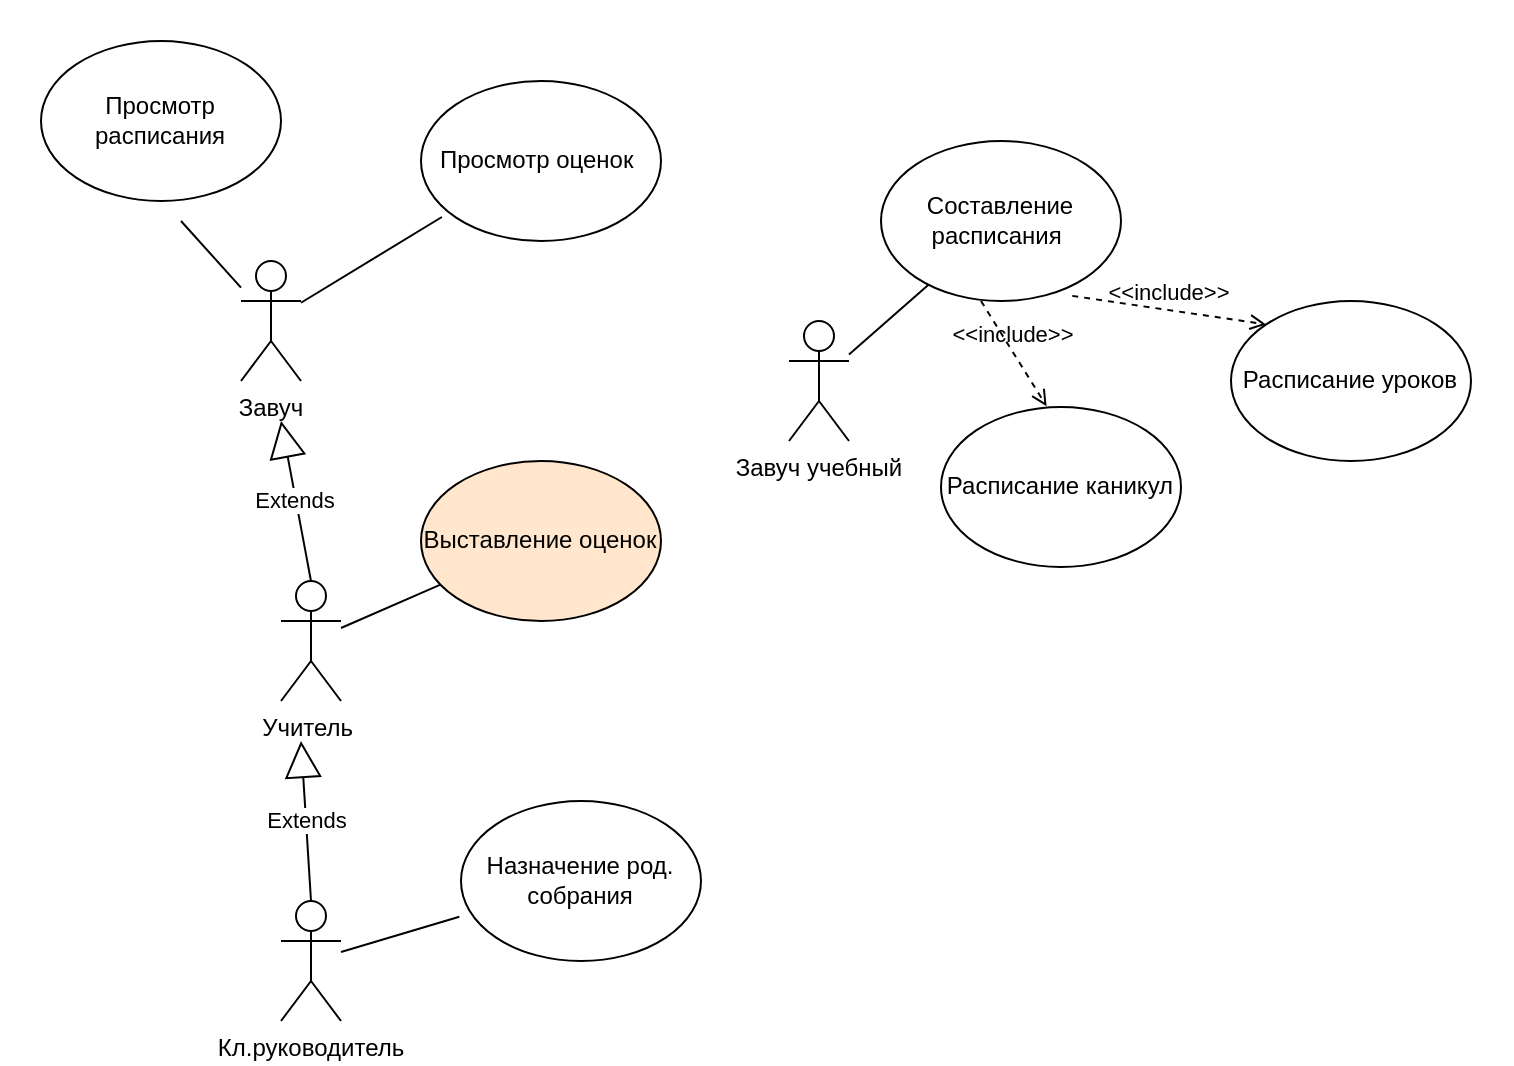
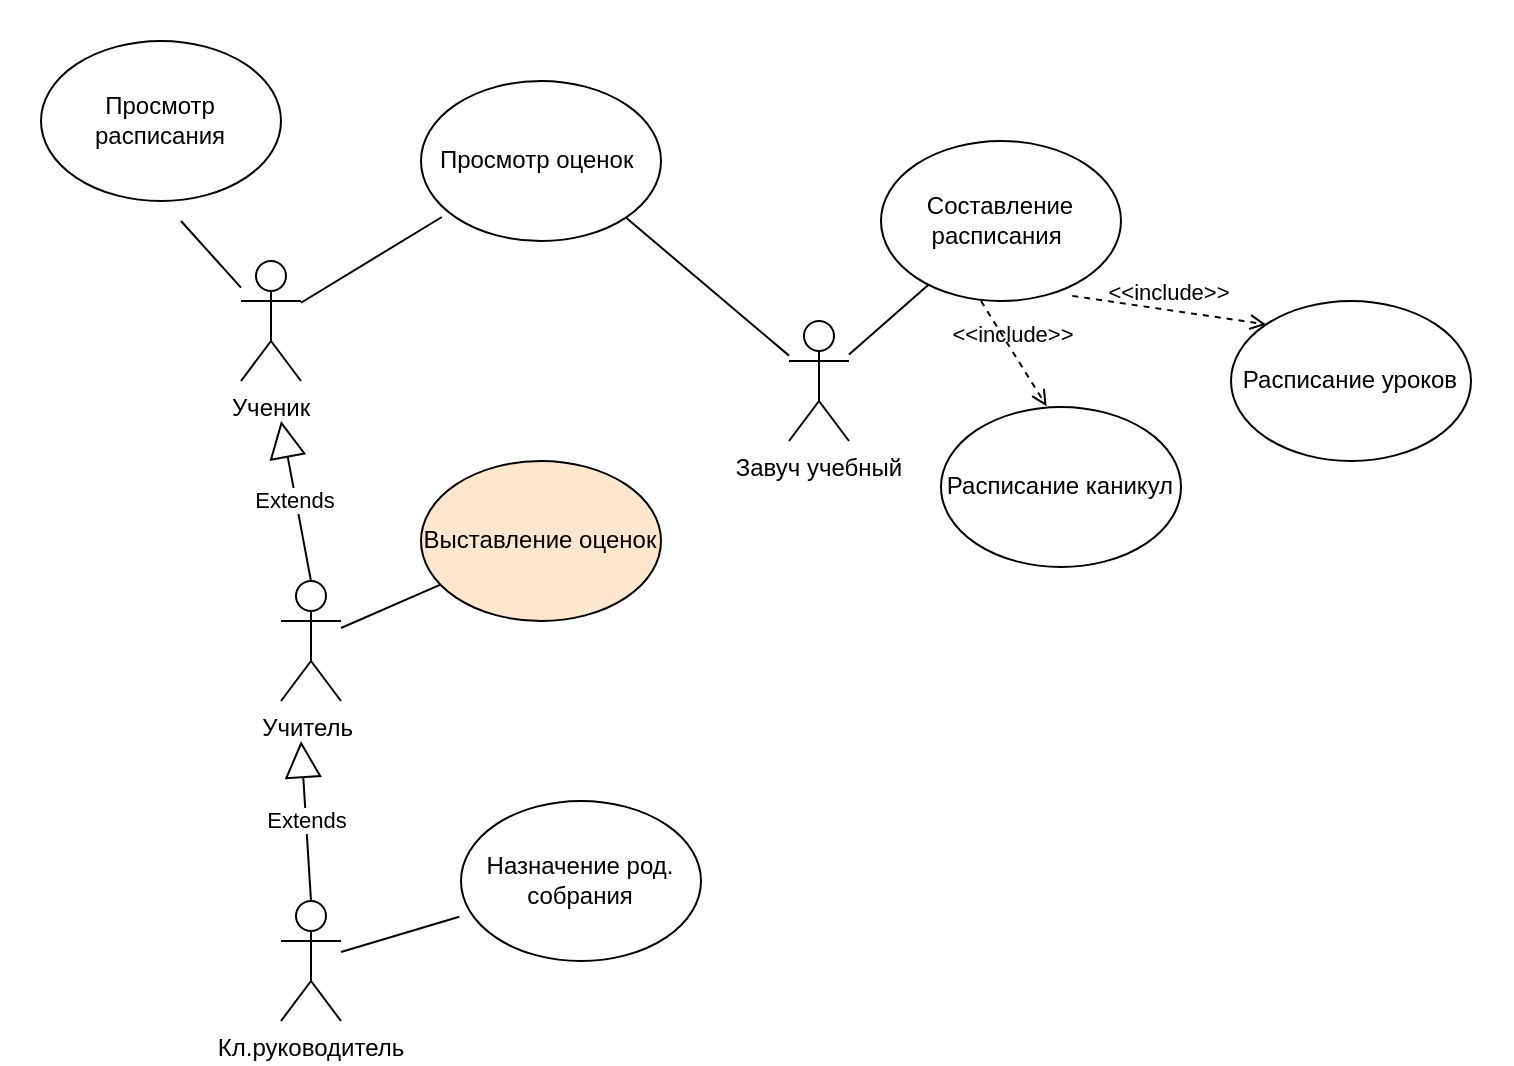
none -> (707, 286)
(272, 409) -> (272, 409)
